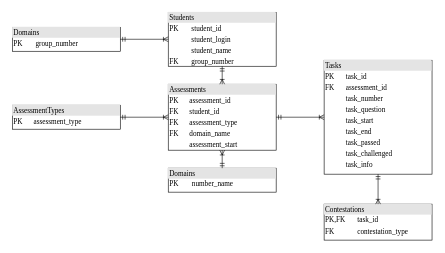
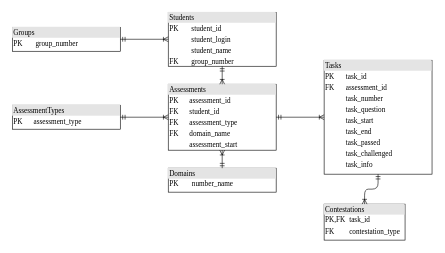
(41, 36) -> (41, 36)
(378, 222) -> (365, 222)
